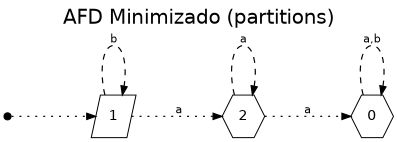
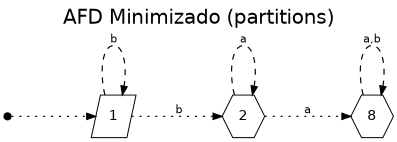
(179, 110) -> (179, 110)
(372, 116) -> (372, 116)
